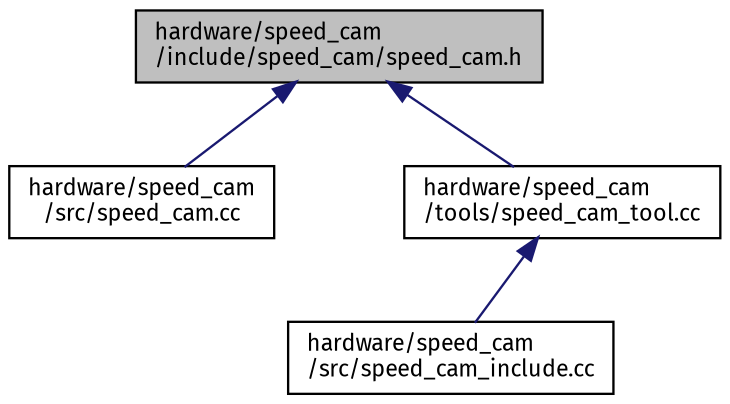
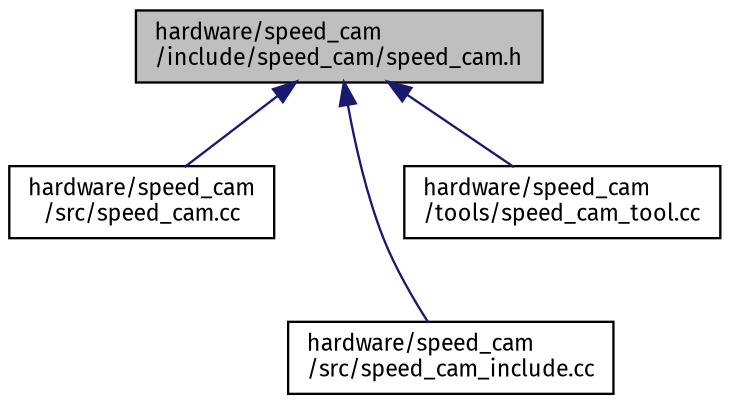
(499, 290) -> (376, 218)
